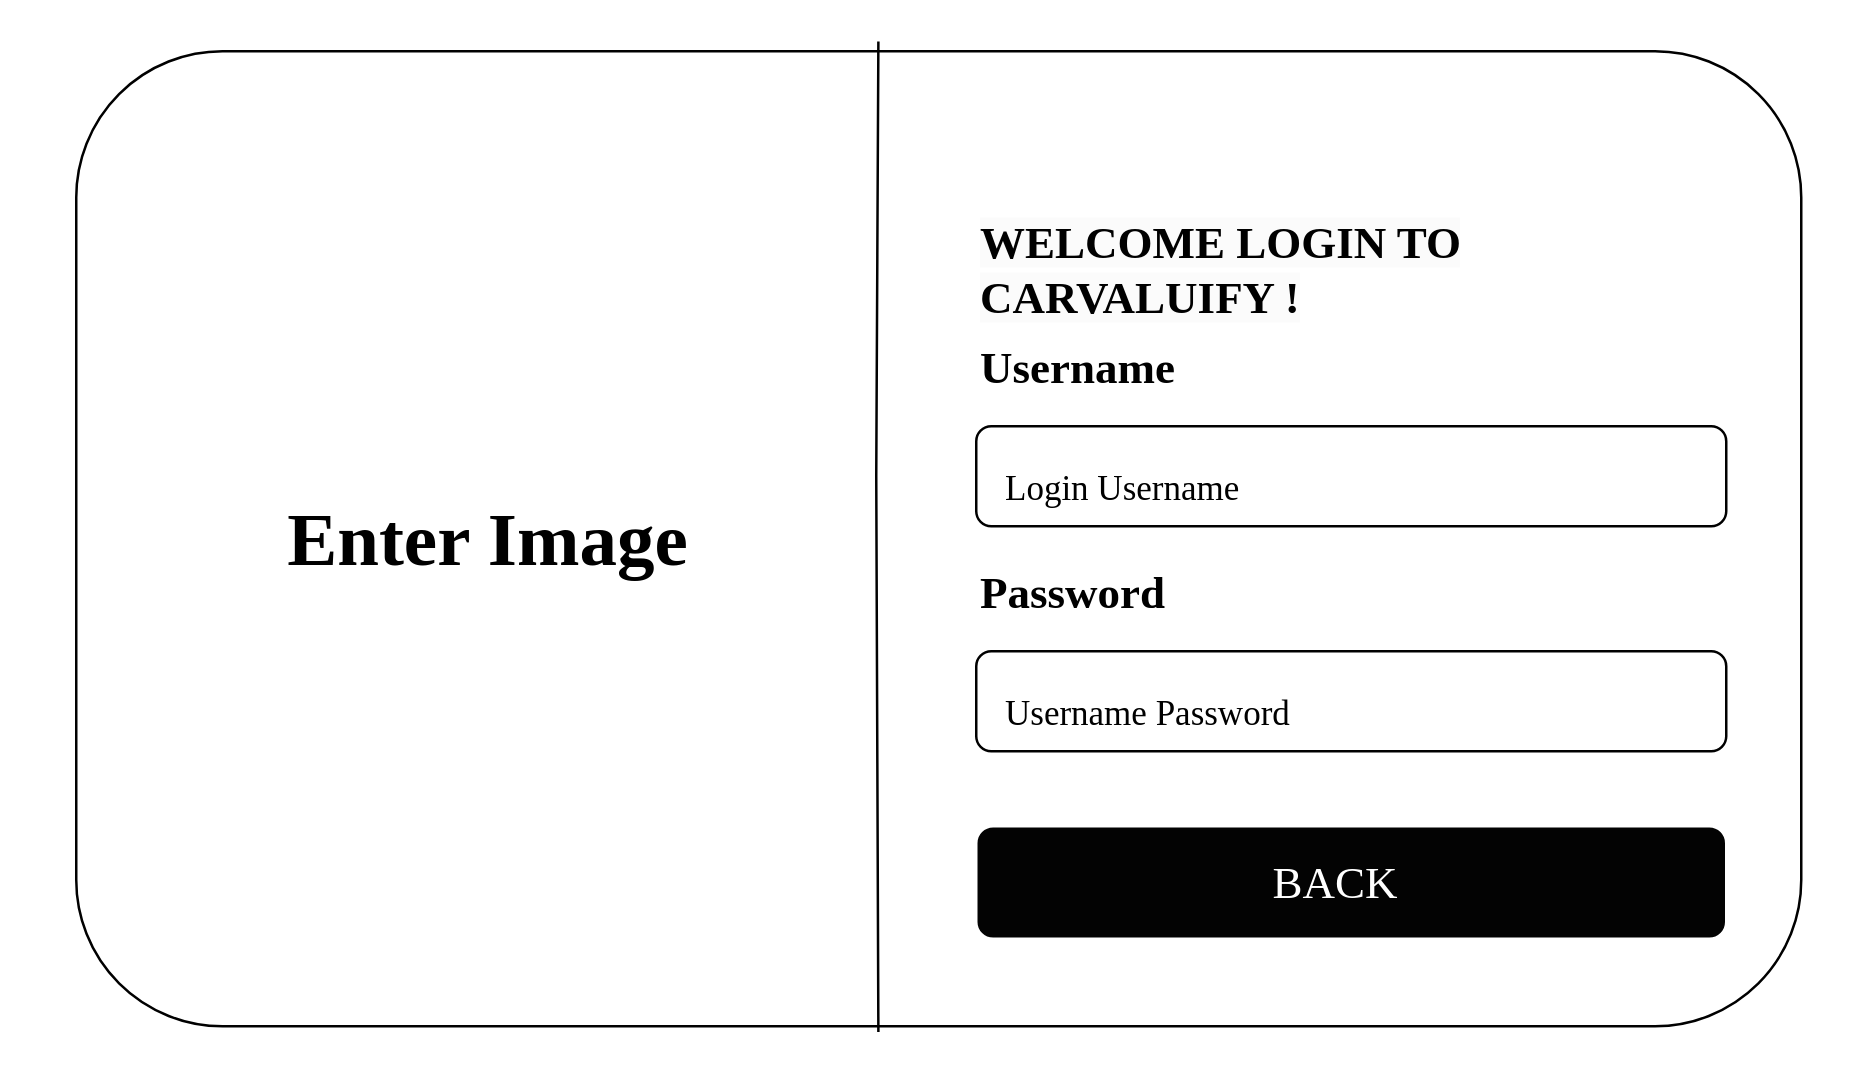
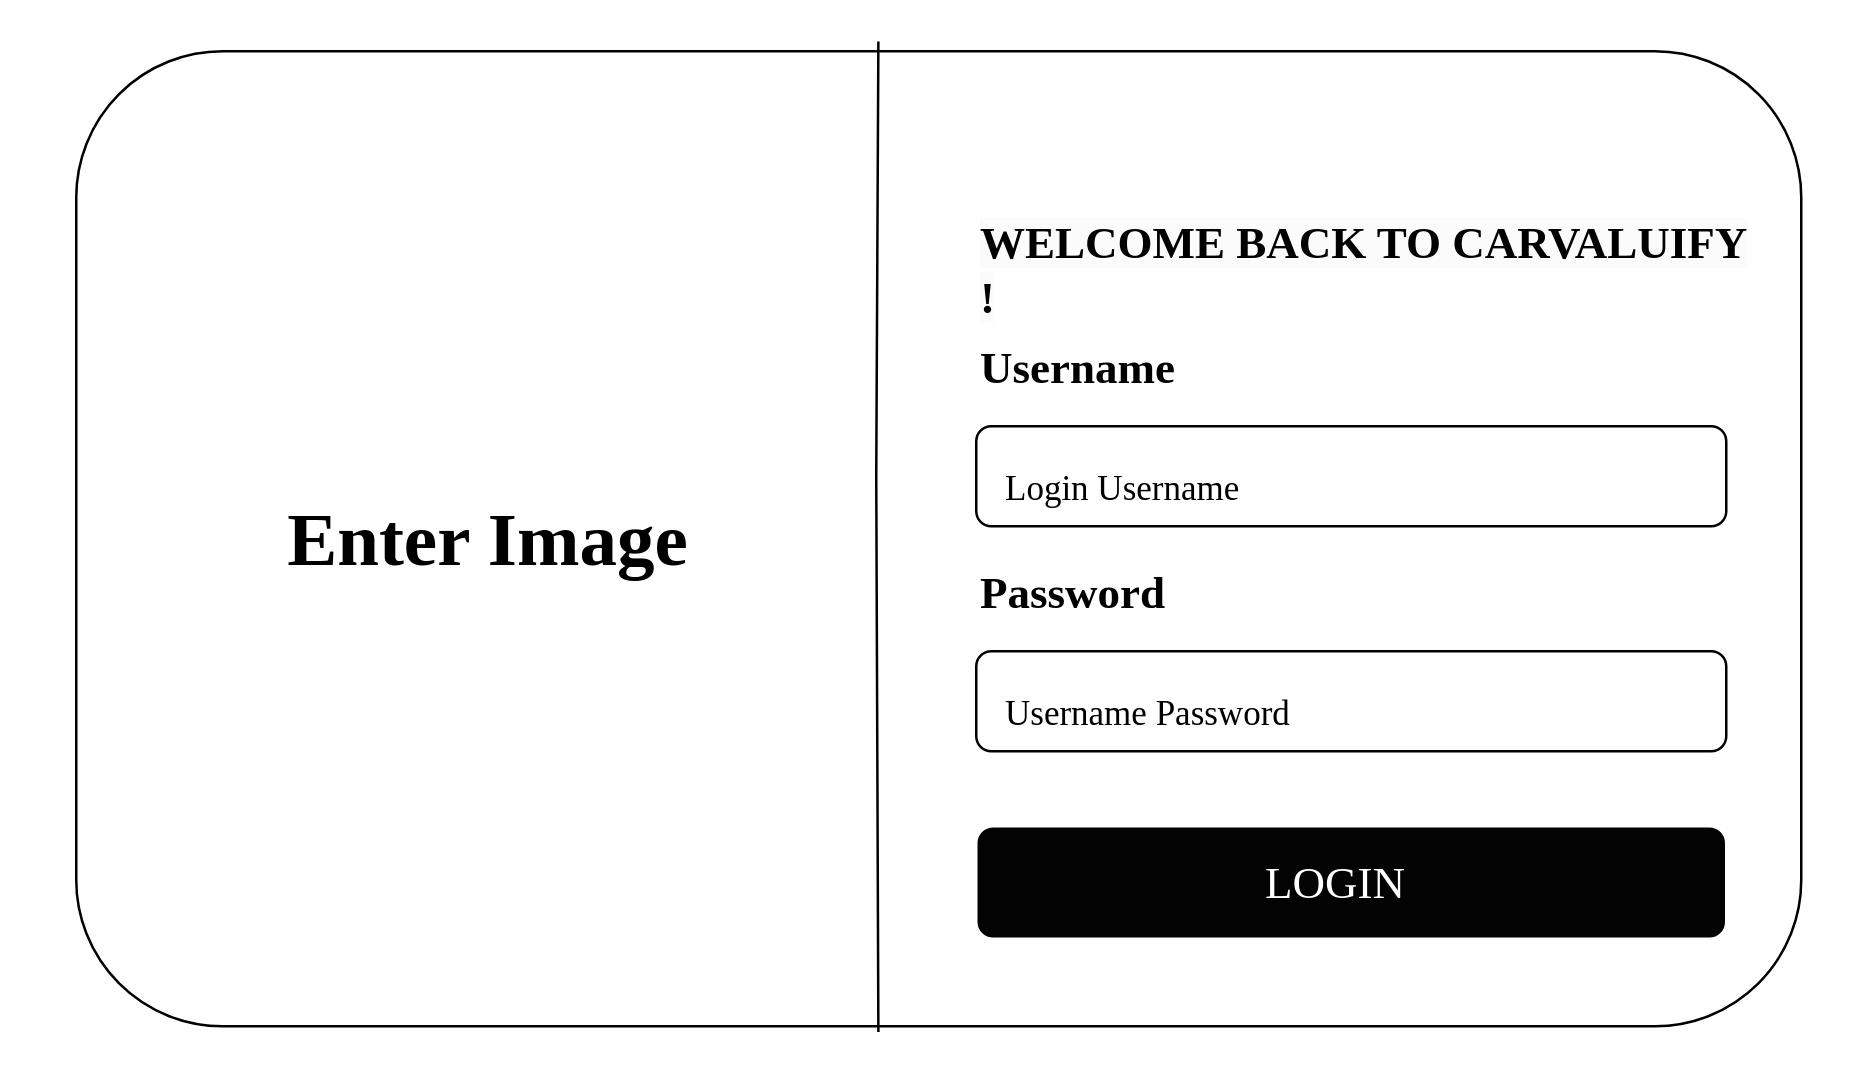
(1317, 246) -> (1305, 246)
(1336, 884) -> (1336, 884)
